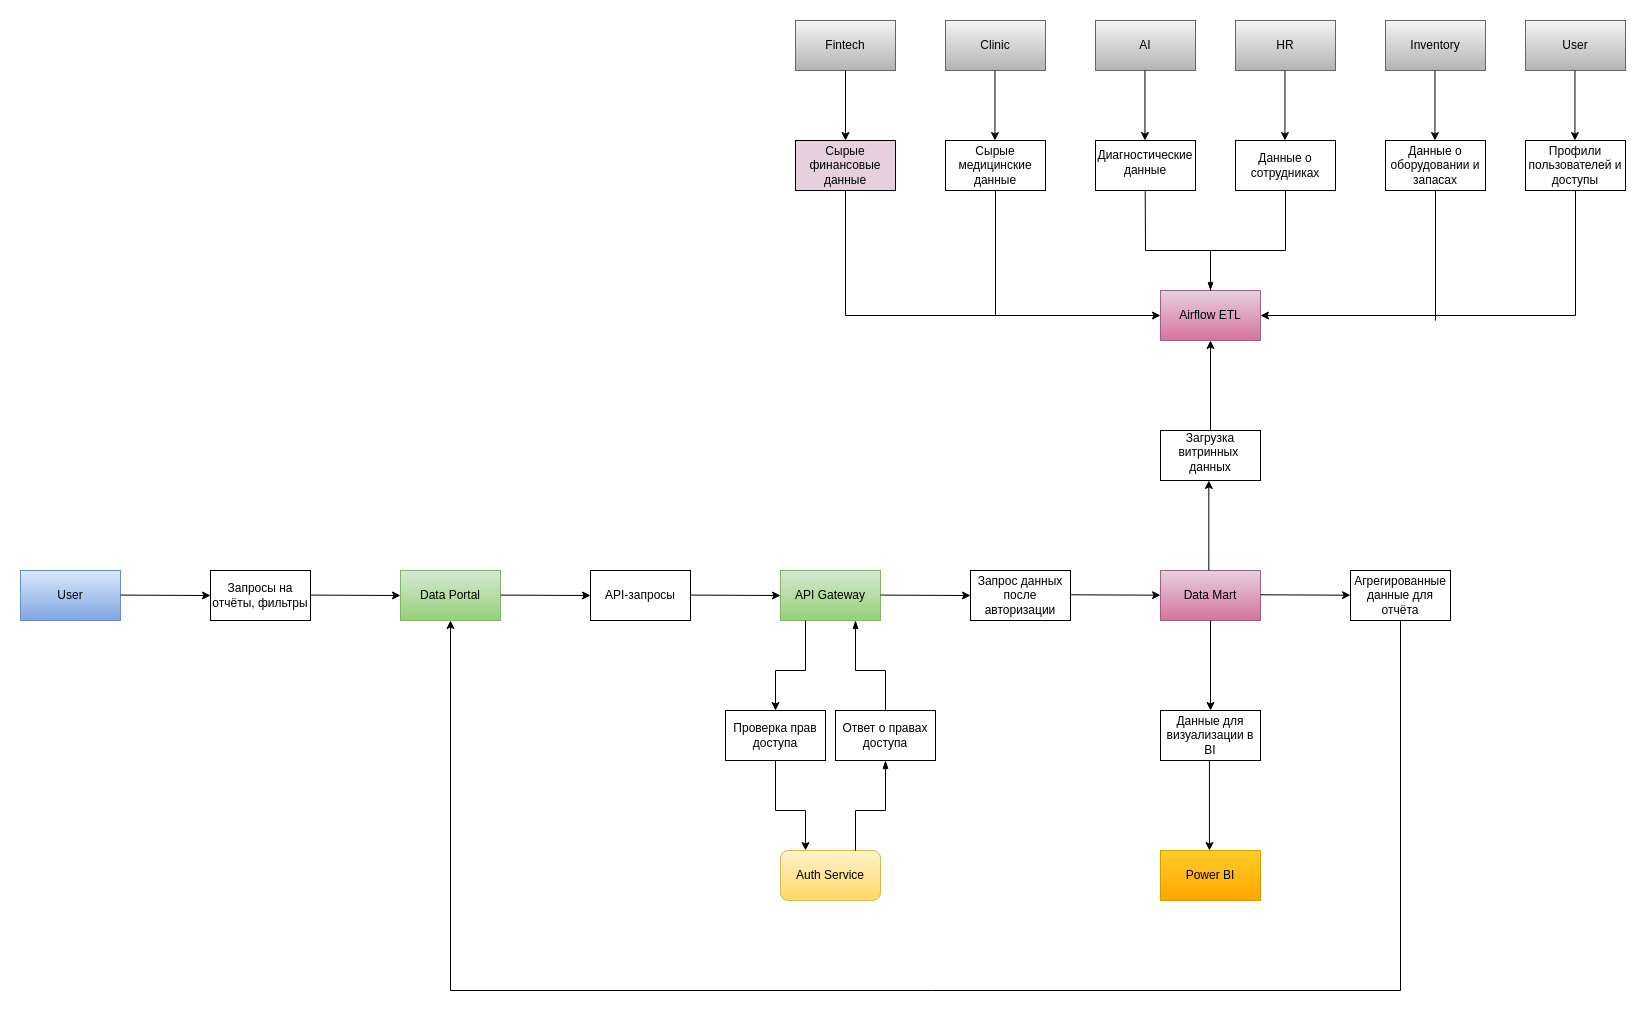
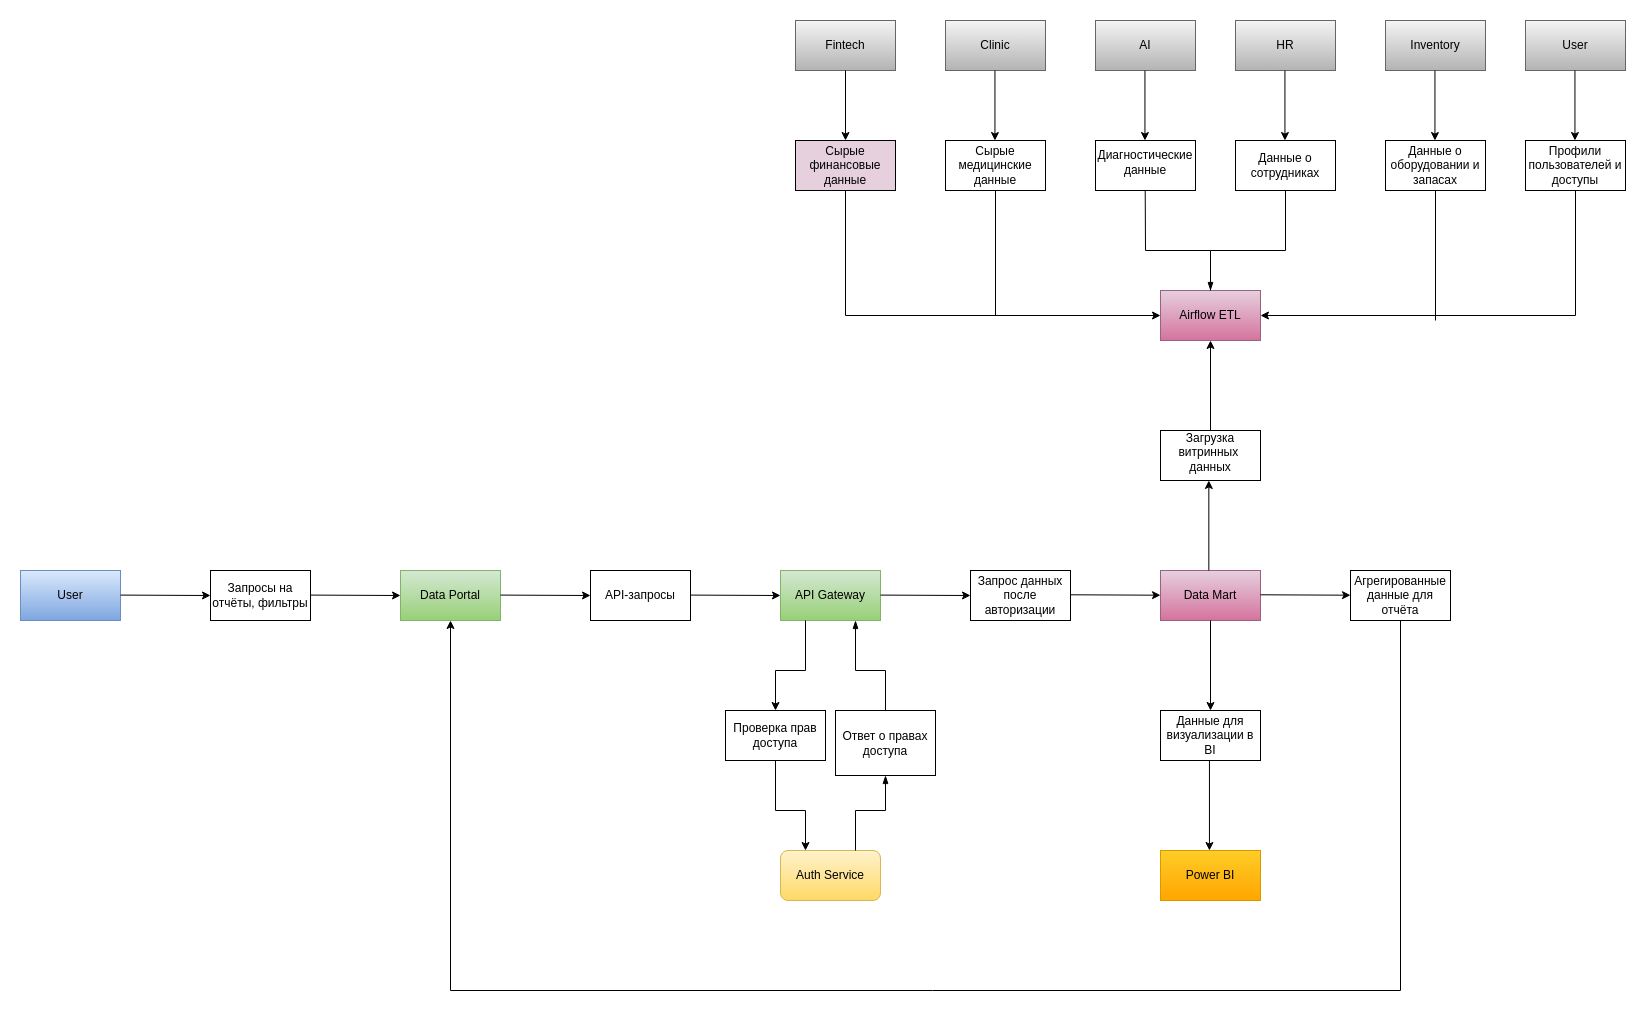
(886, 736) -> (886, 743)
